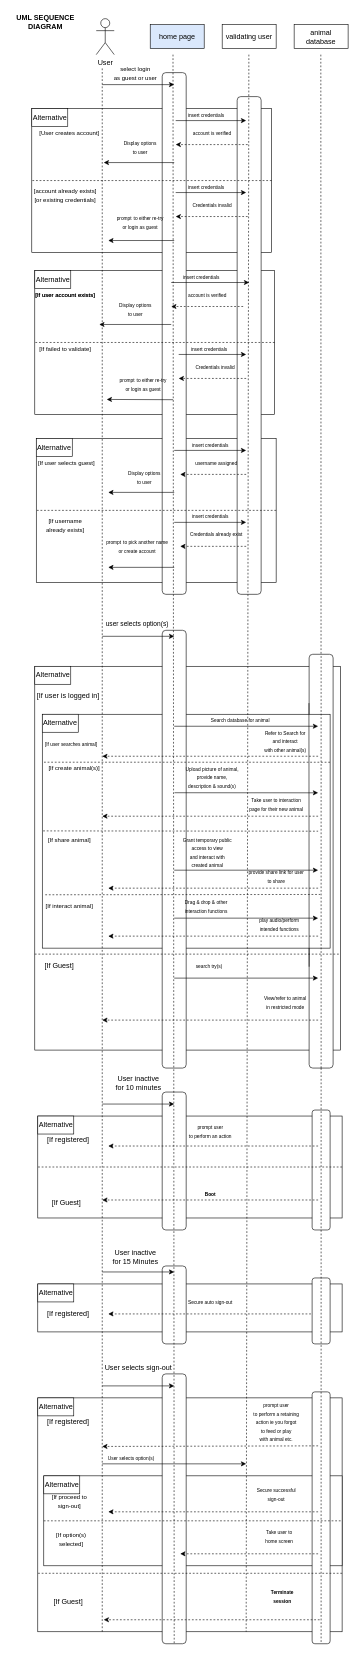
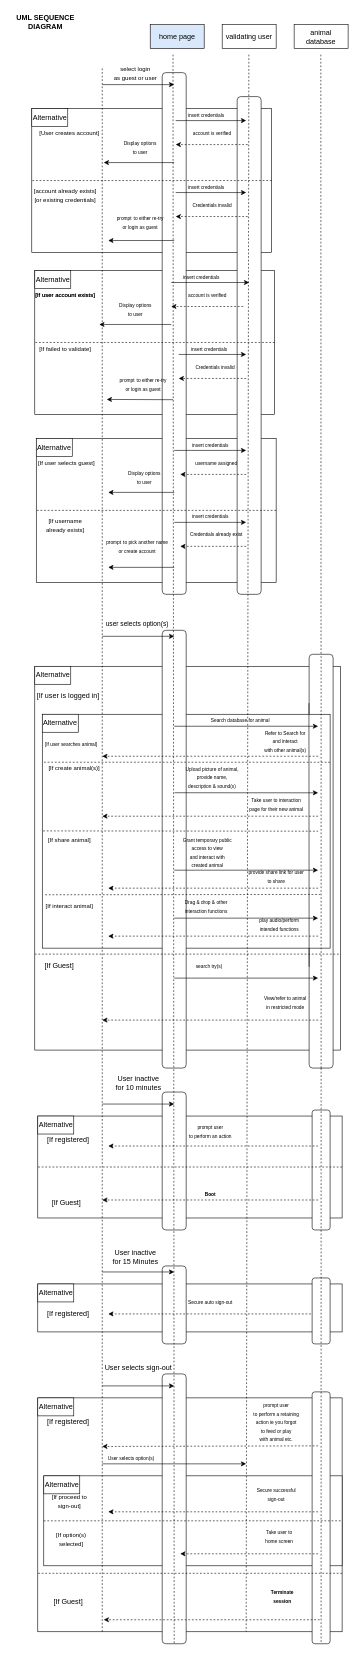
(105, 36) -> none
